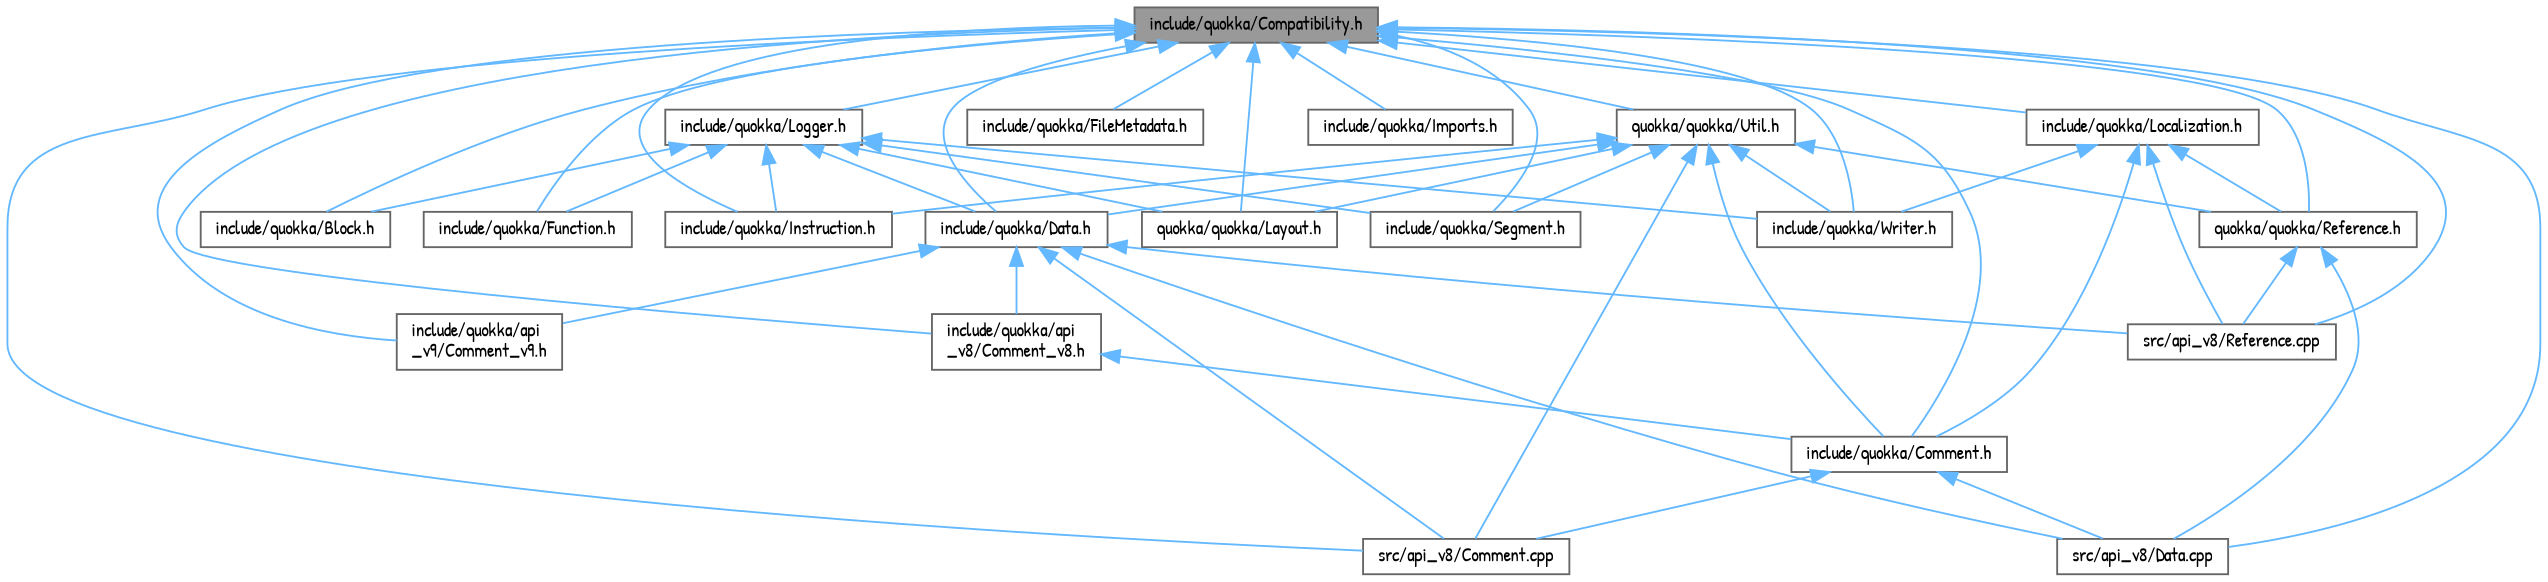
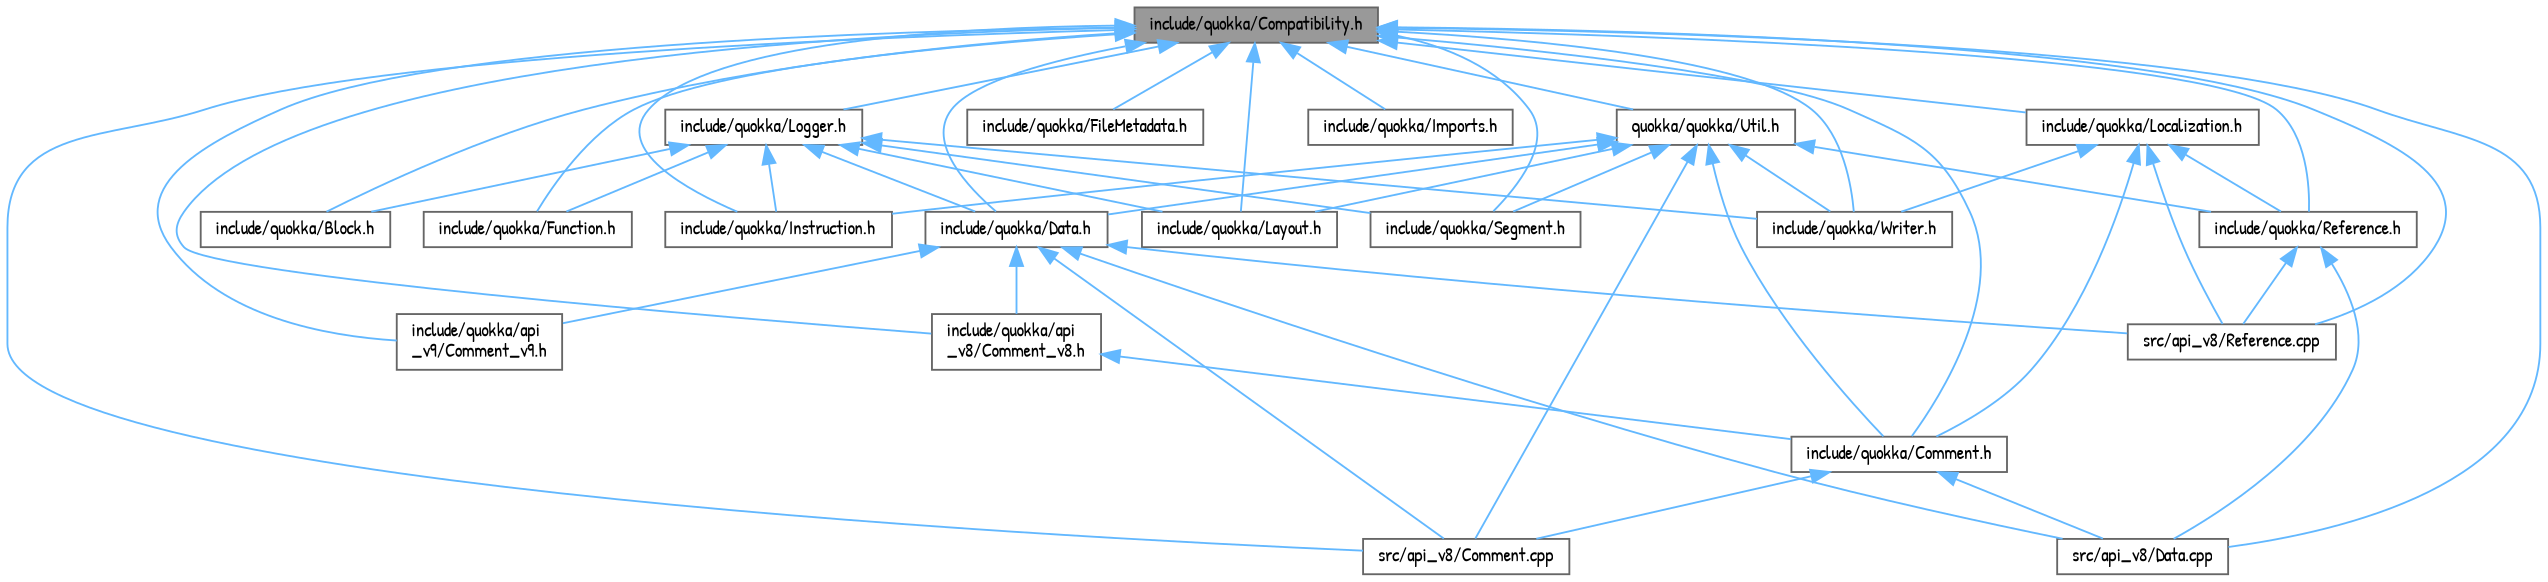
(1240, 230) -> (1240, 230)
(2308, 230) -> (2308, 230)
